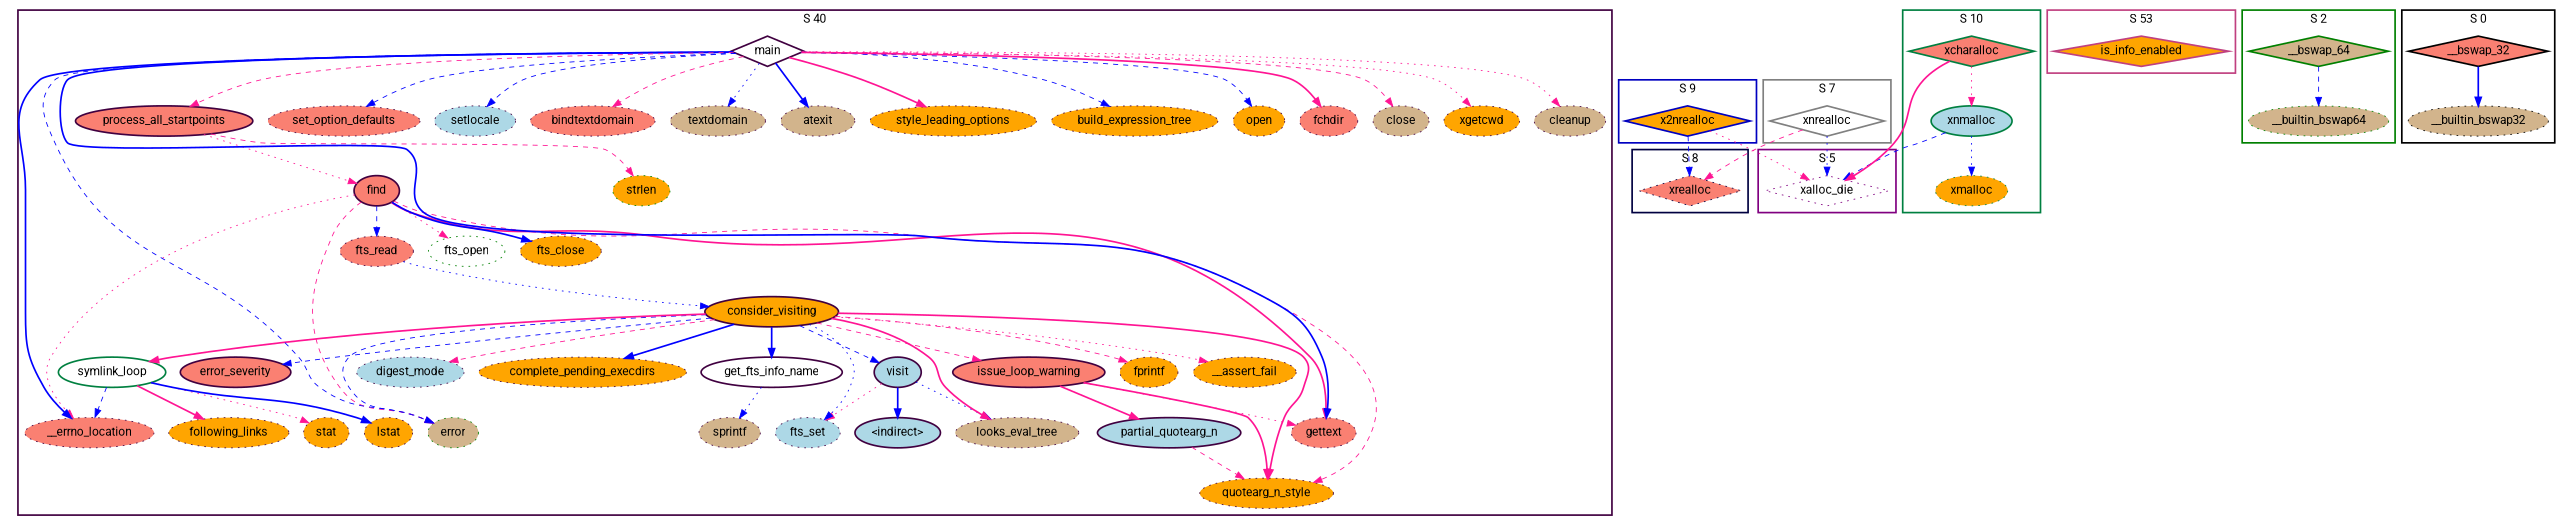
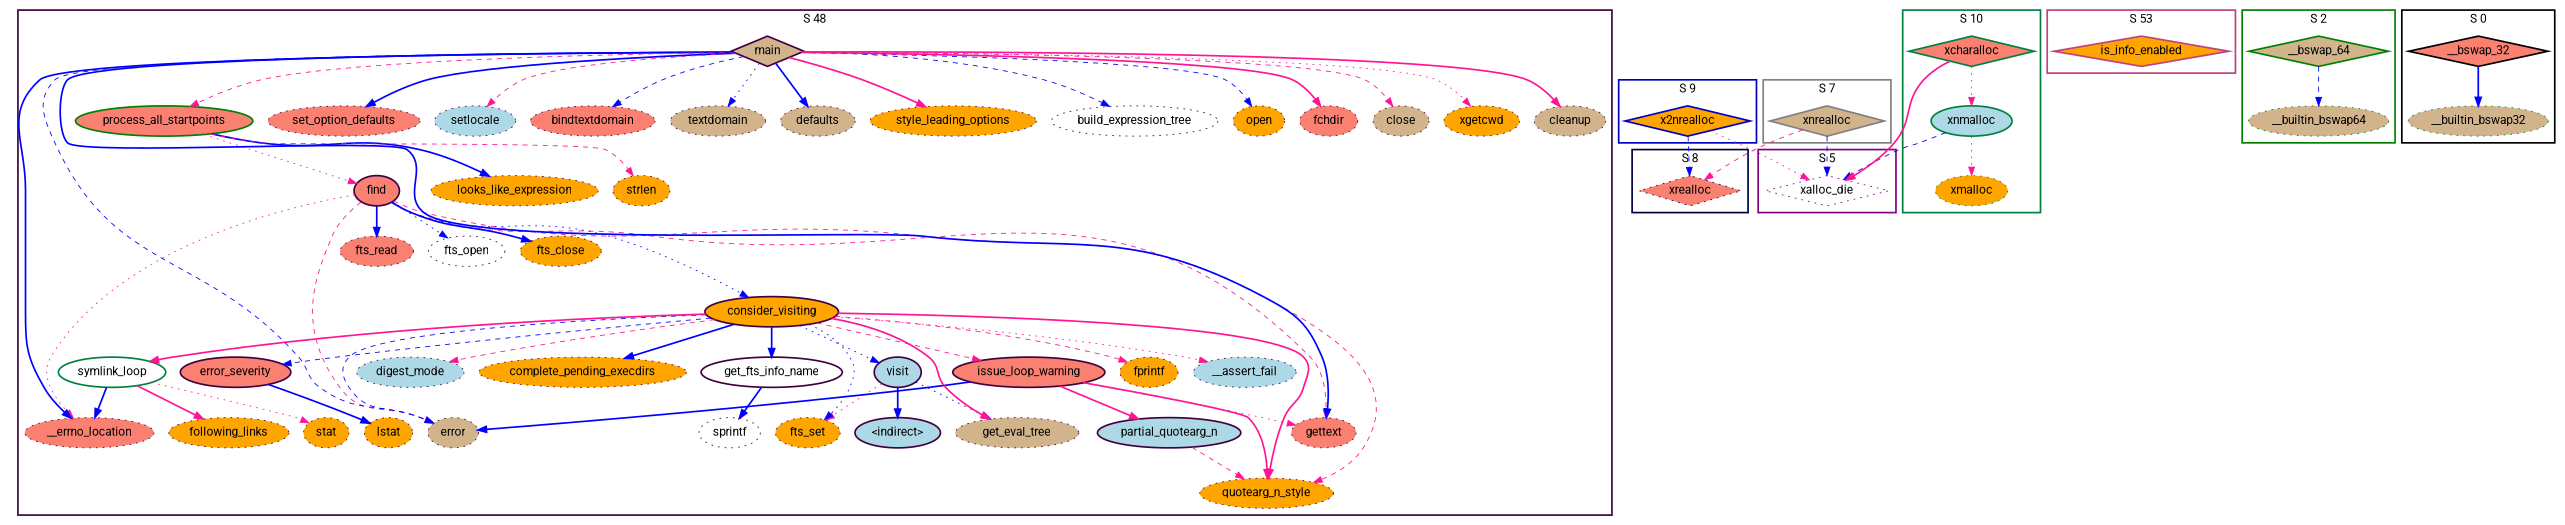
(815, 20) -> (815, 20)
(767, 51) -> (767, 51)
(1296, 58) -> (1296, 58)
(552, 64) -> (552, 64)
(579, 67) -> (579, 67)
(680, 73) -> (680, 73)
(164, 121) -> (164, 121)
(818, 121) -> (818, 121)
(1135, 121) -> (1135, 121)
(1827, 121) -> (1827, 121)
(2478, 121) -> (2478, 121)
(1972, 152) -> (1972, 152)
(1827, 155) -> (1827, 155)
none -> (515, 191)
(641, 191) -> (641, 191)
(377, 217) -> (377, 217)
(425, 223) -> (425, 223)
(868, 242) -> (868, 242)
(467, 251) -> (467, 251)
(551, 289) -> (543, 226)
(852, 350) -> (852, 350)
(1245, 372) -> (1245, 372)
(102, 398) -> (102, 398)
(257, 399) -> (315, 402)
(753, 399) -> (753, 399)
none -> (729, 408)
(453, 433) -> (453, 433)
(730, 433) -> (730, 433)
(808, 433) -> (808, 433)
(1017, 433) -> (1017, 433)
